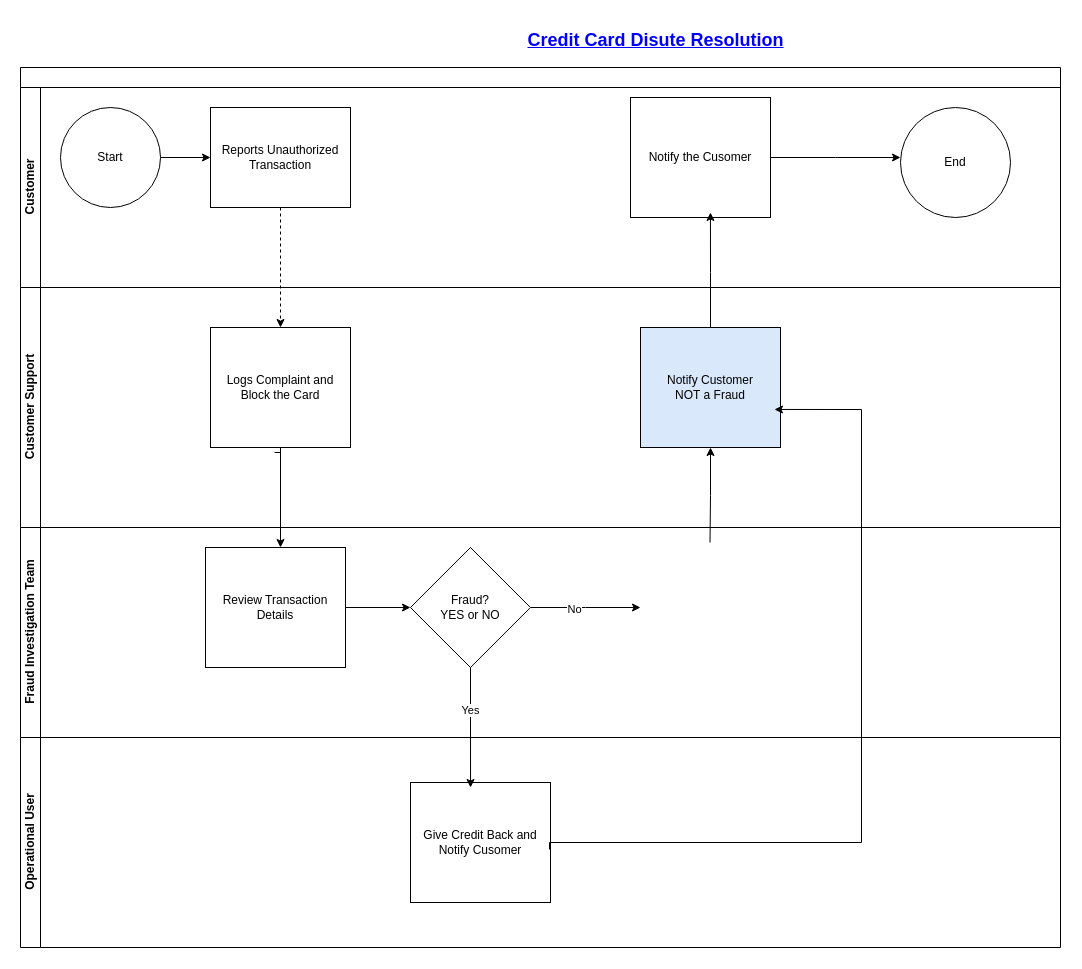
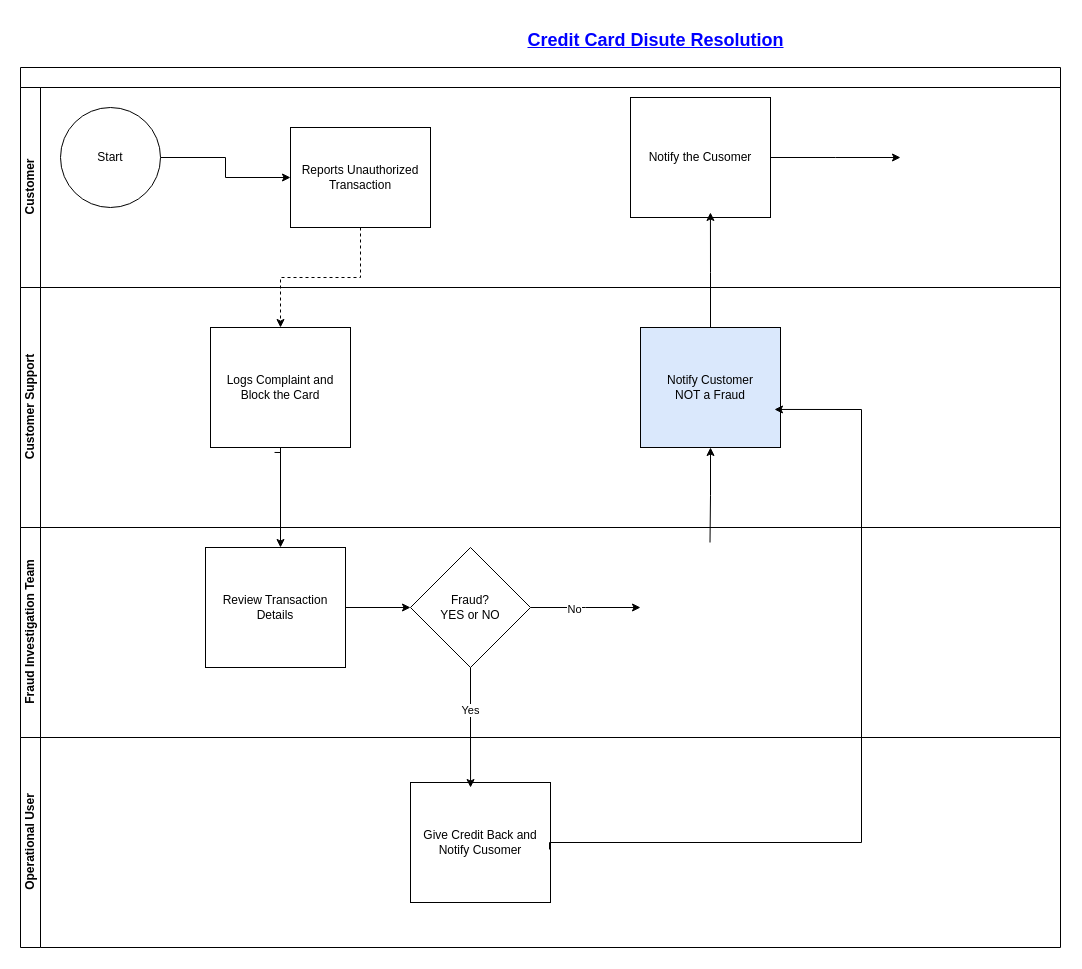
(281, 158) -> (361, 178)
(956, 163) -> none
